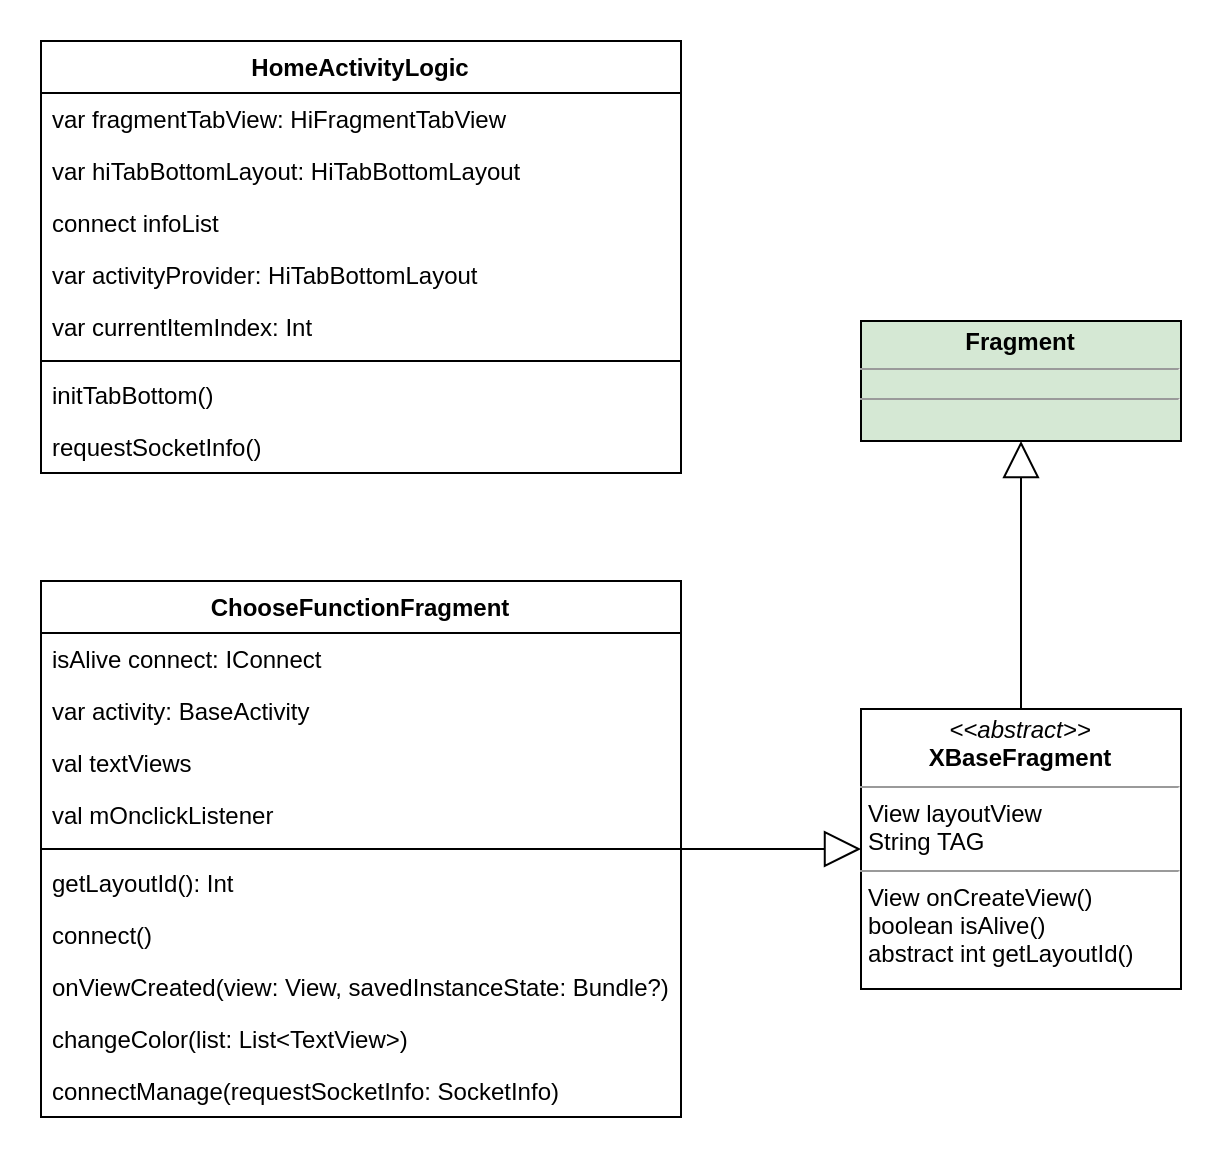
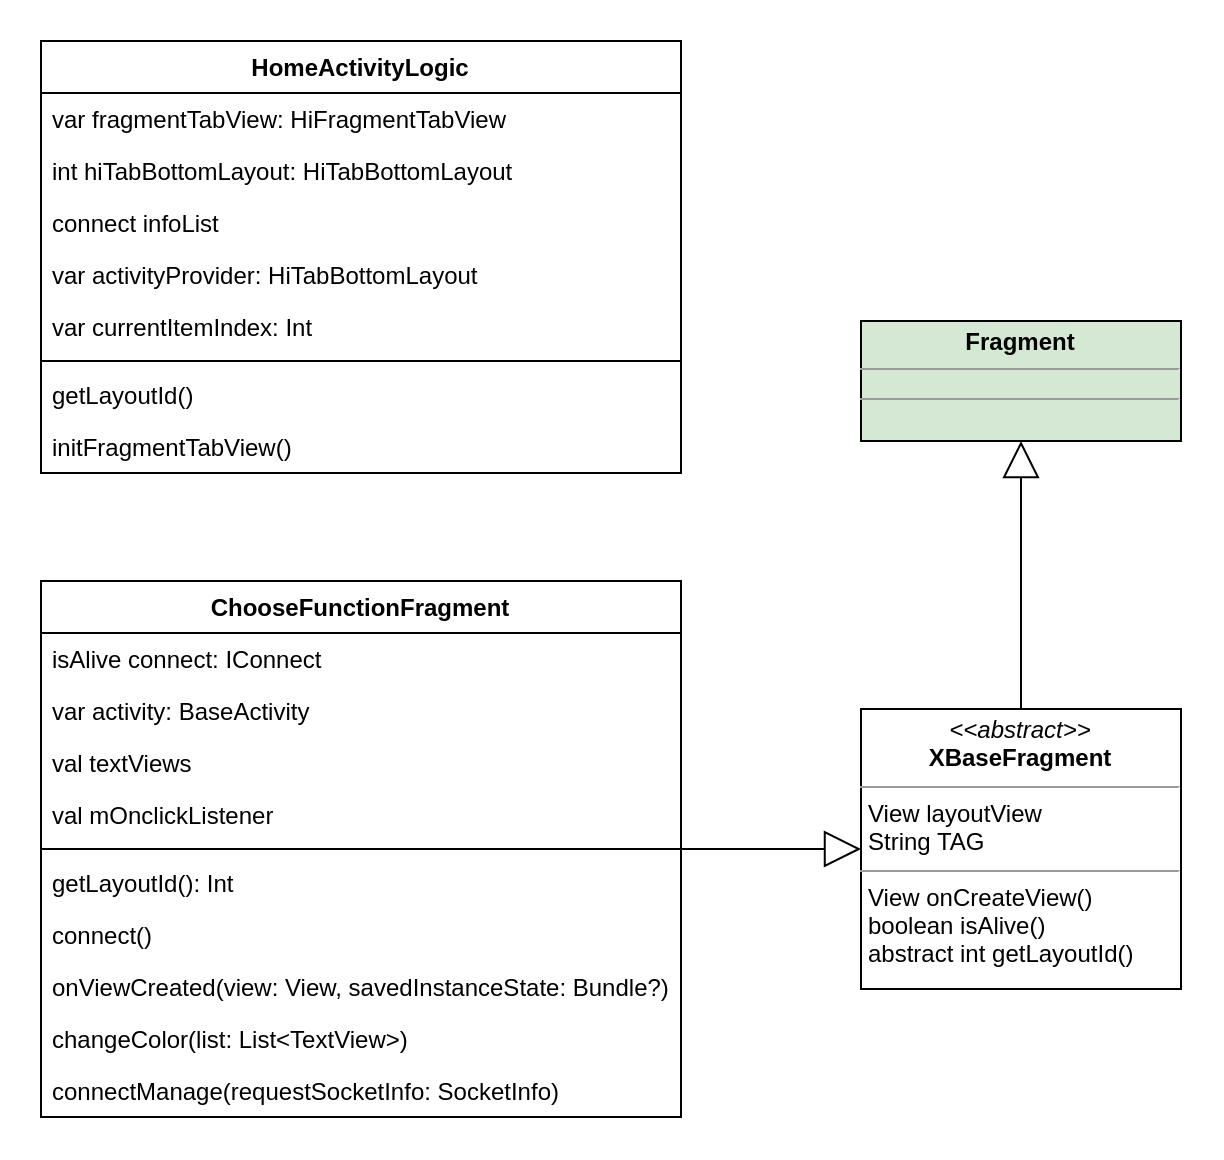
(305, 172) -> (302, 172)
(147, 396) -> (139, 396)
(180, 448) -> (184, 448)
